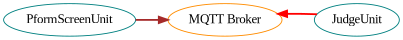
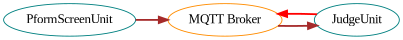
none -> (293, 26)
